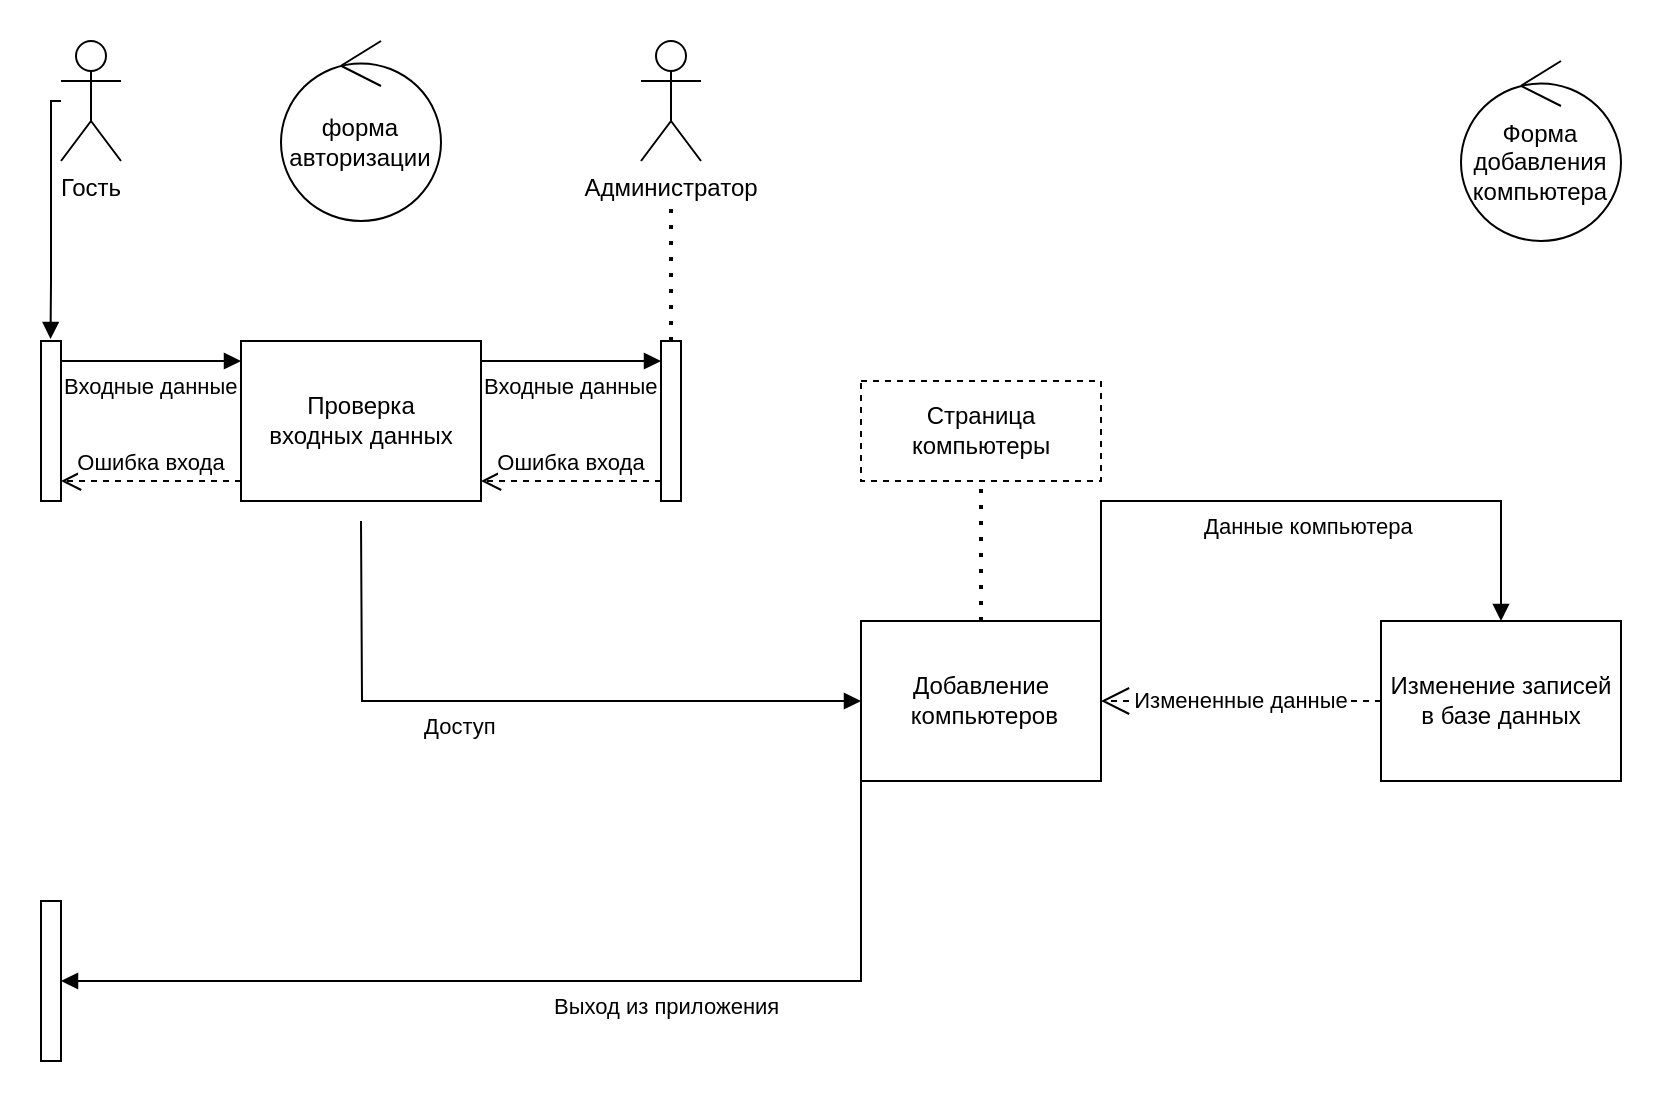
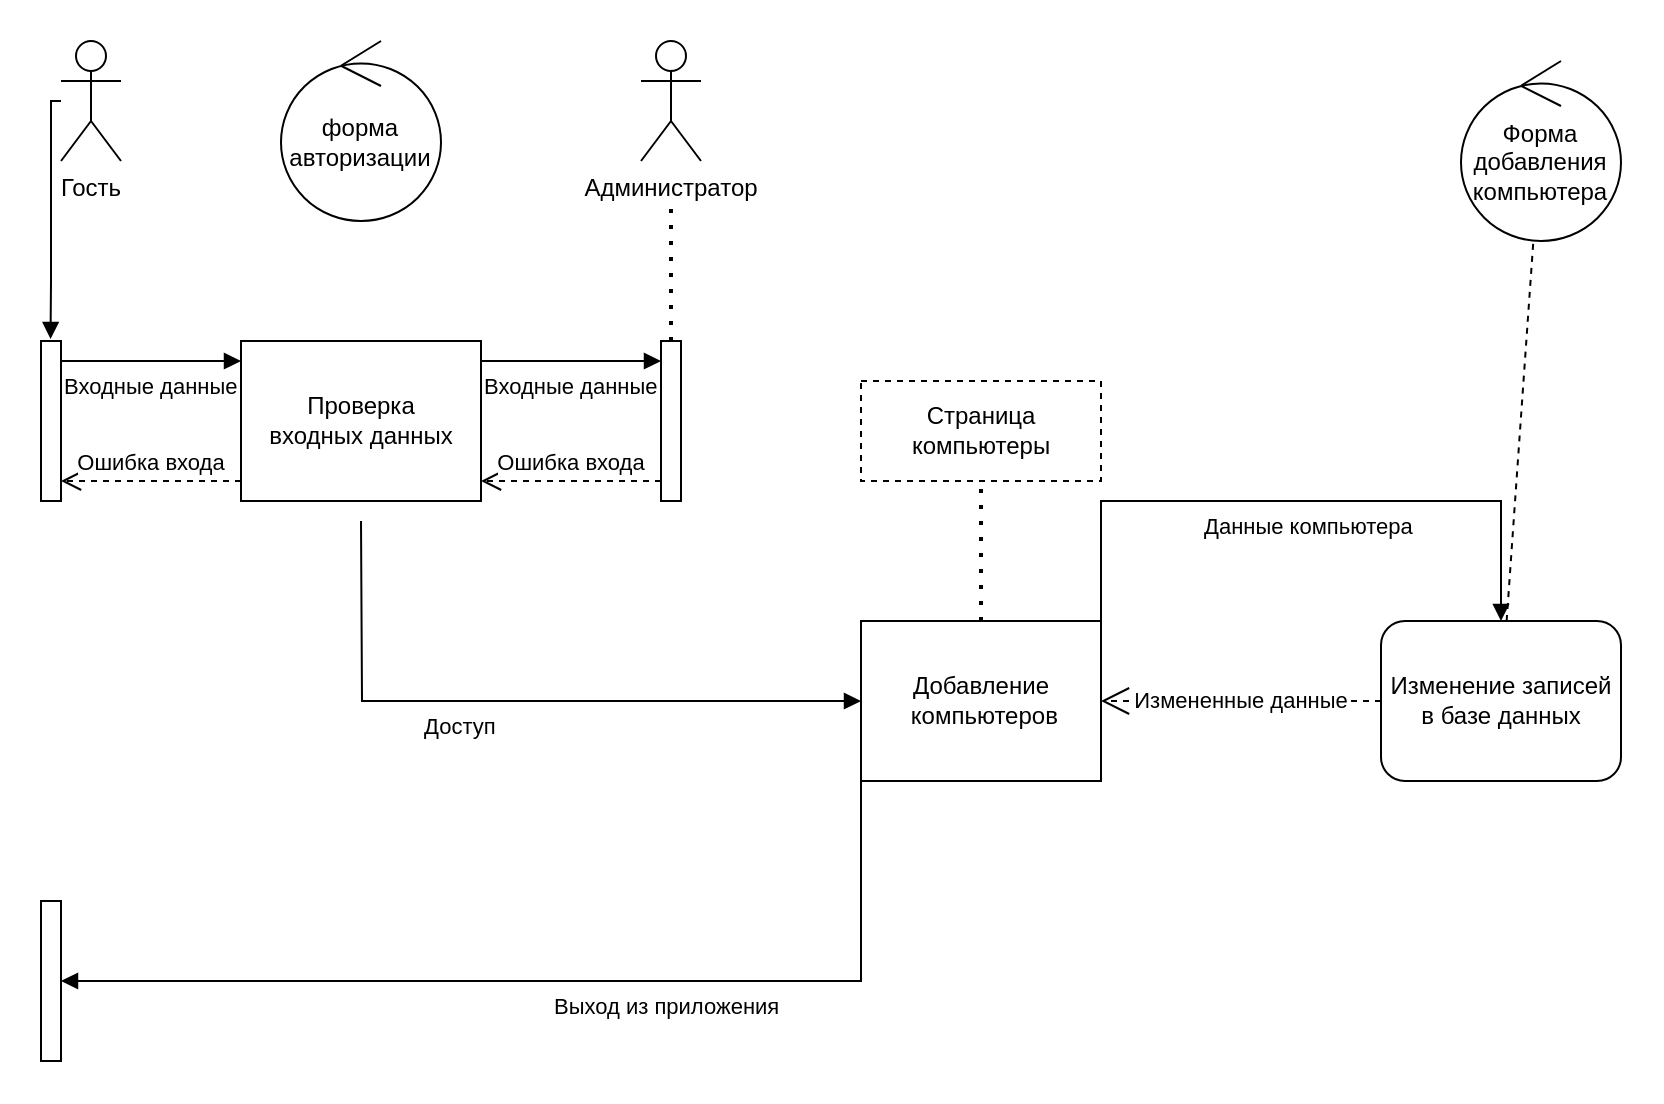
none -> (1520, 433)
(1501, 701) -> (1501, 701)
